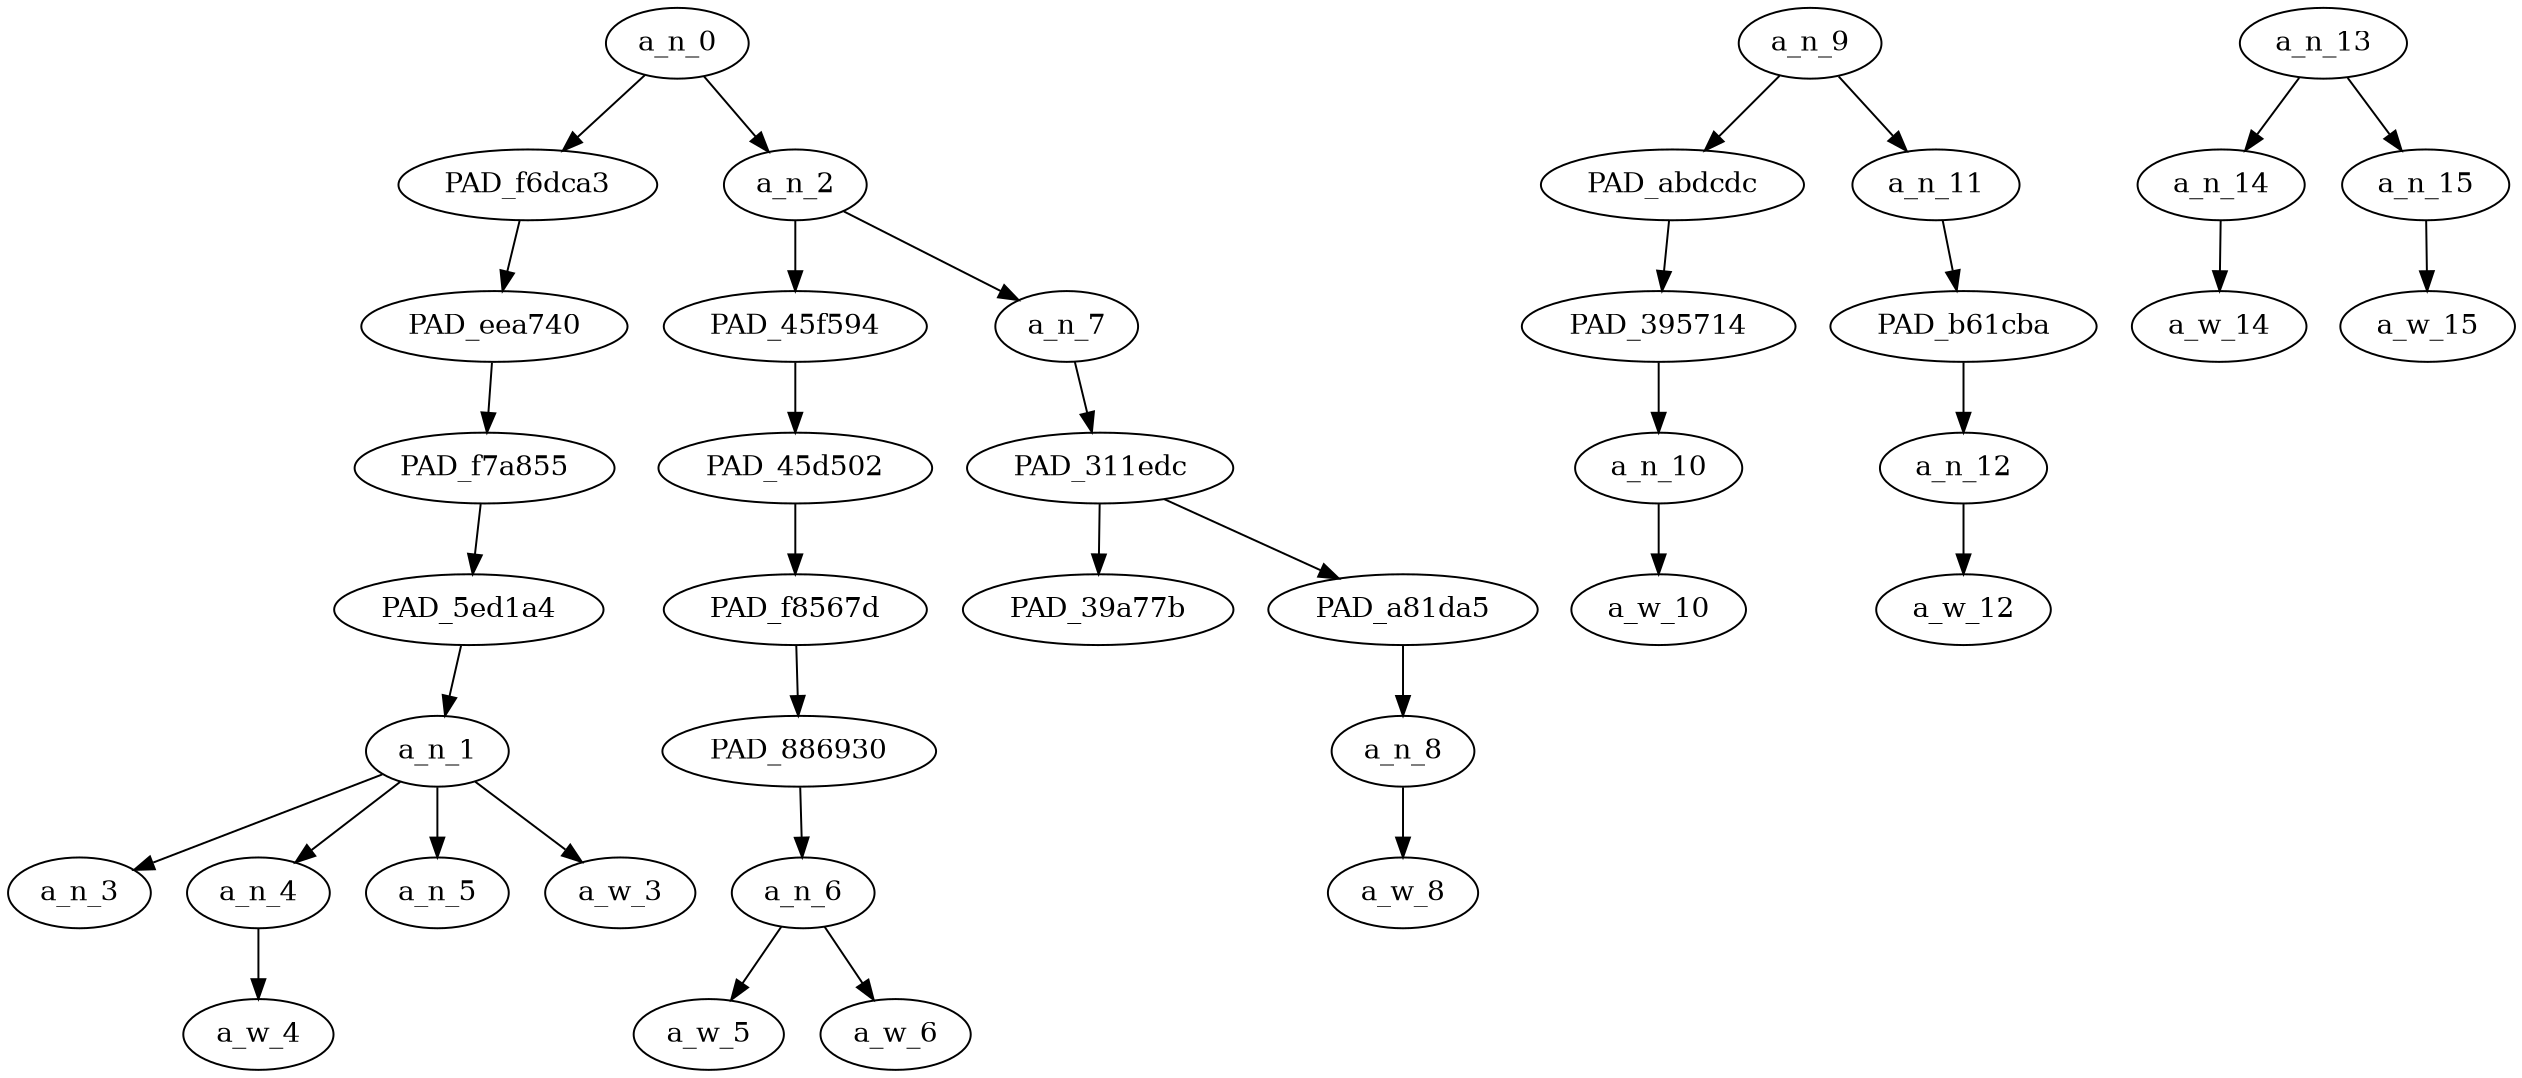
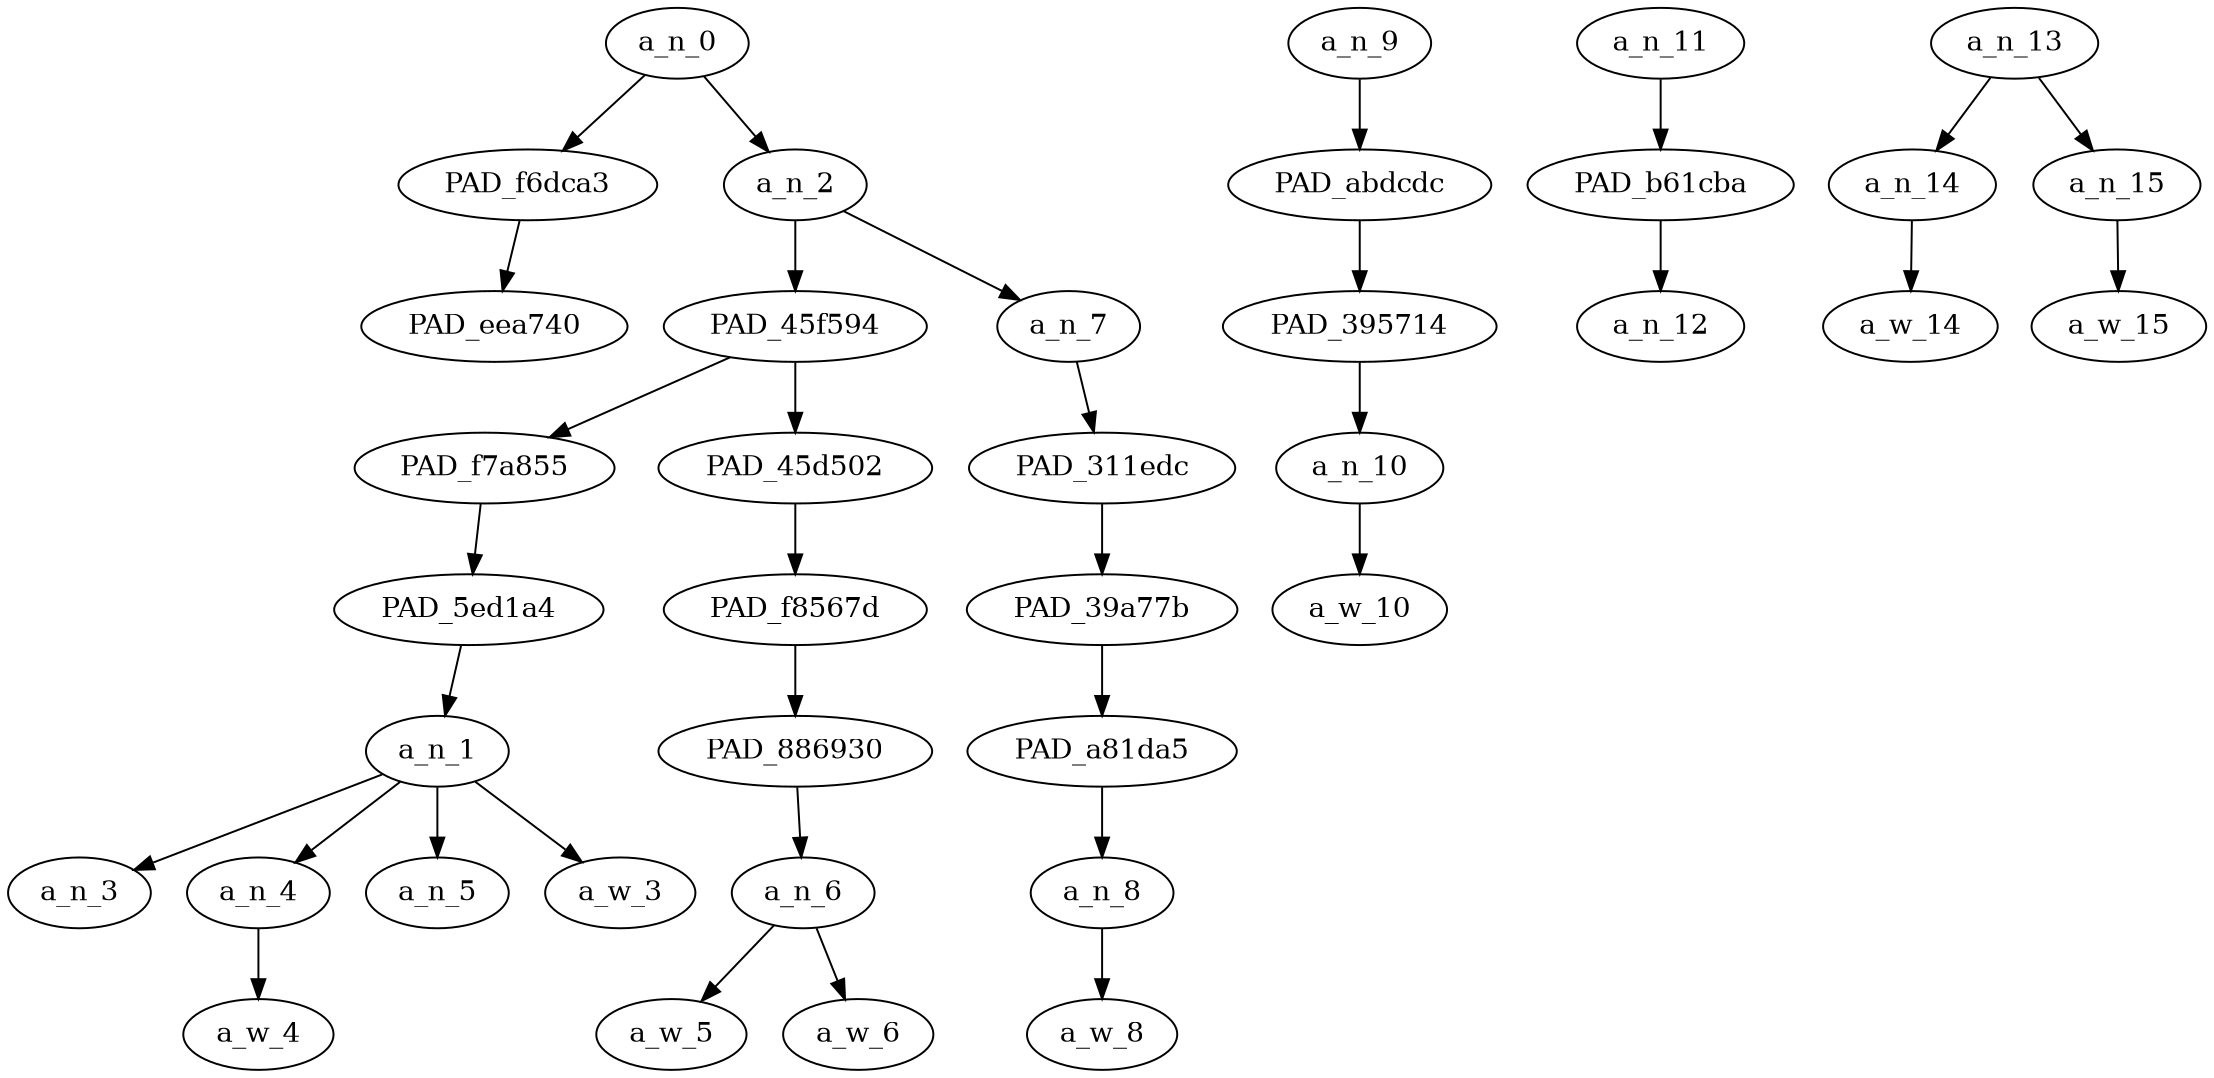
(1866, 106) -> none
(490, 388) -> (649, 393)
(1243, 535) -> (1102, 671)
(1964, 610) -> none
